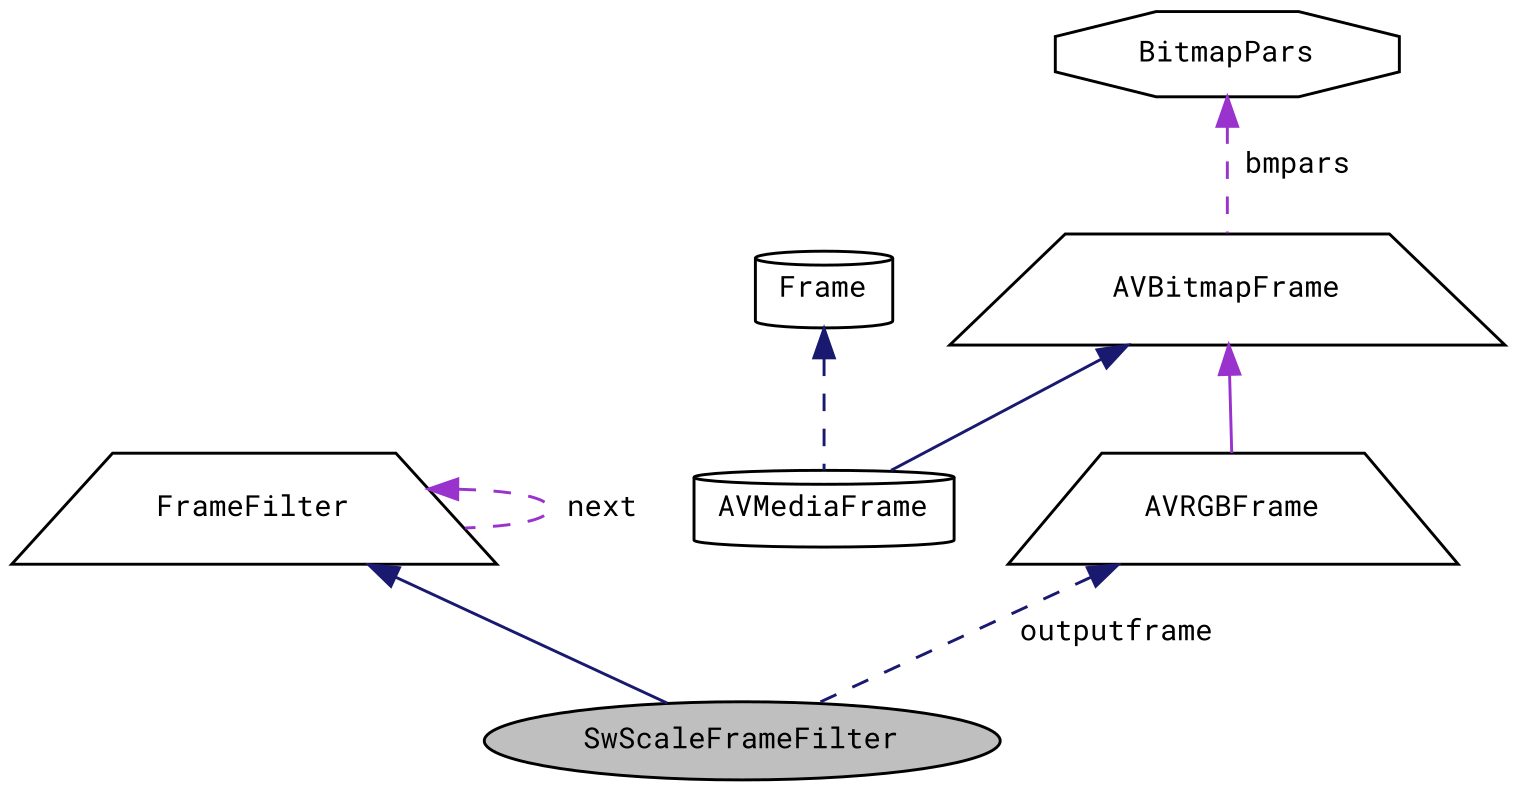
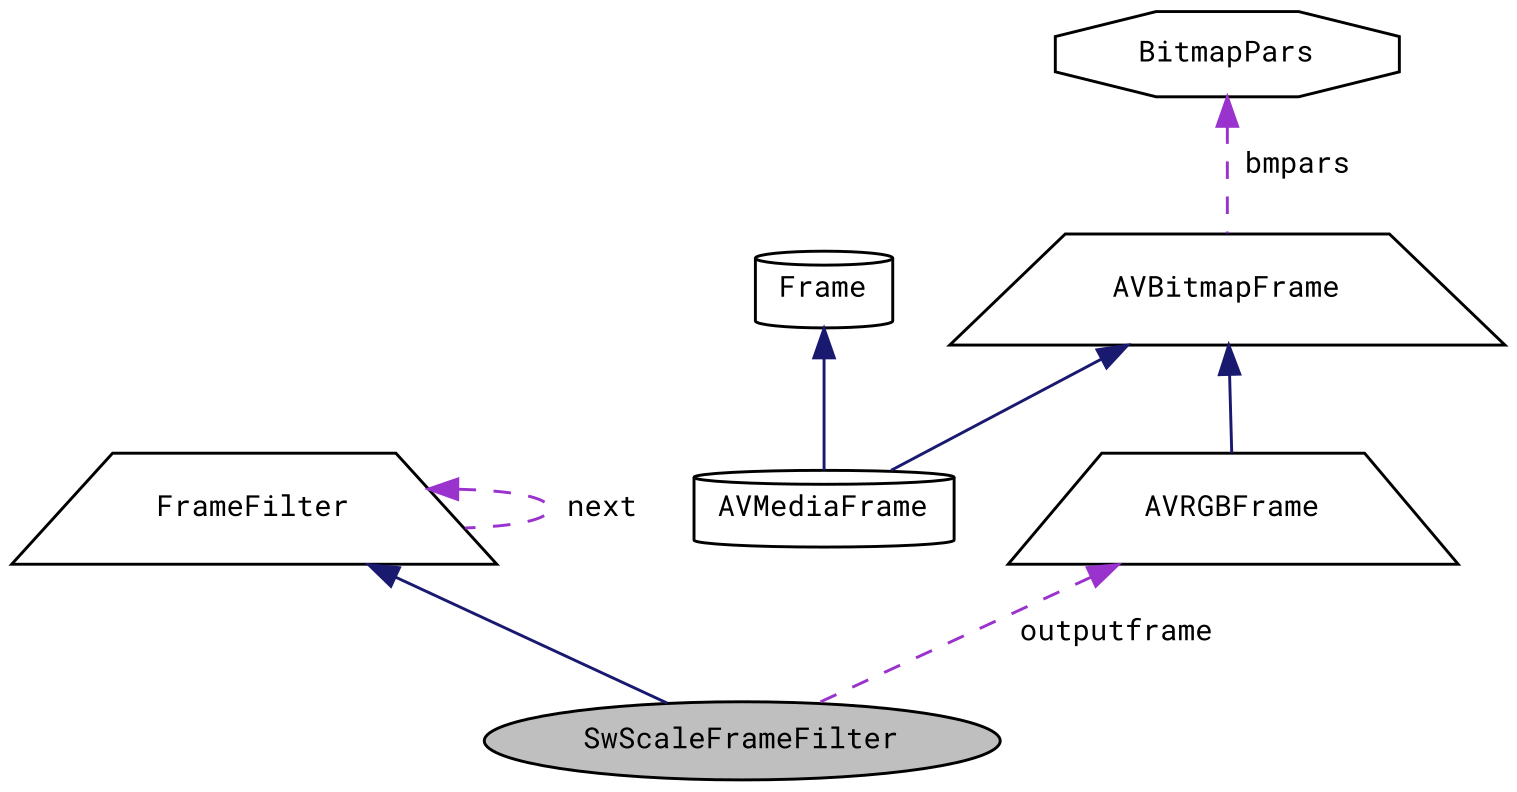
(824, 414) -> (824, 414)
(1231, 414) -> (1231, 414)
(954, 640) -> (954, 640)
